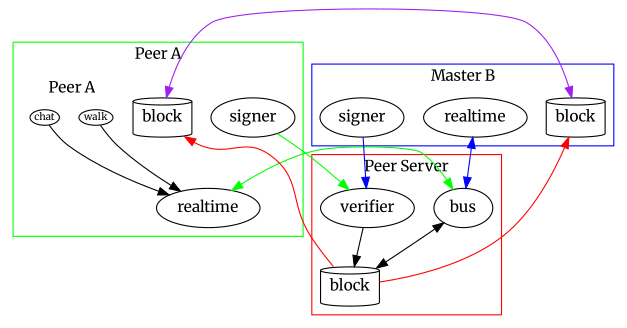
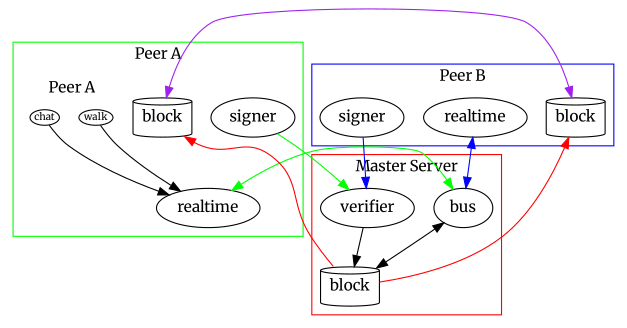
(463, 77) -> (463, 77)
(407, 167) -> (407, 167)
